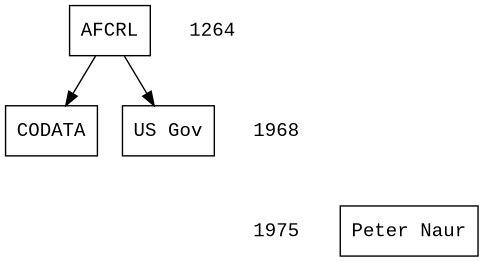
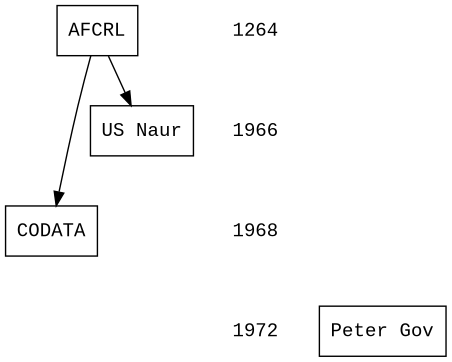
(168, 131) -> (142, 131)
none -> (256, 131)
(277, 231) -> (256, 331)
(409, 231) -> (383, 331)
